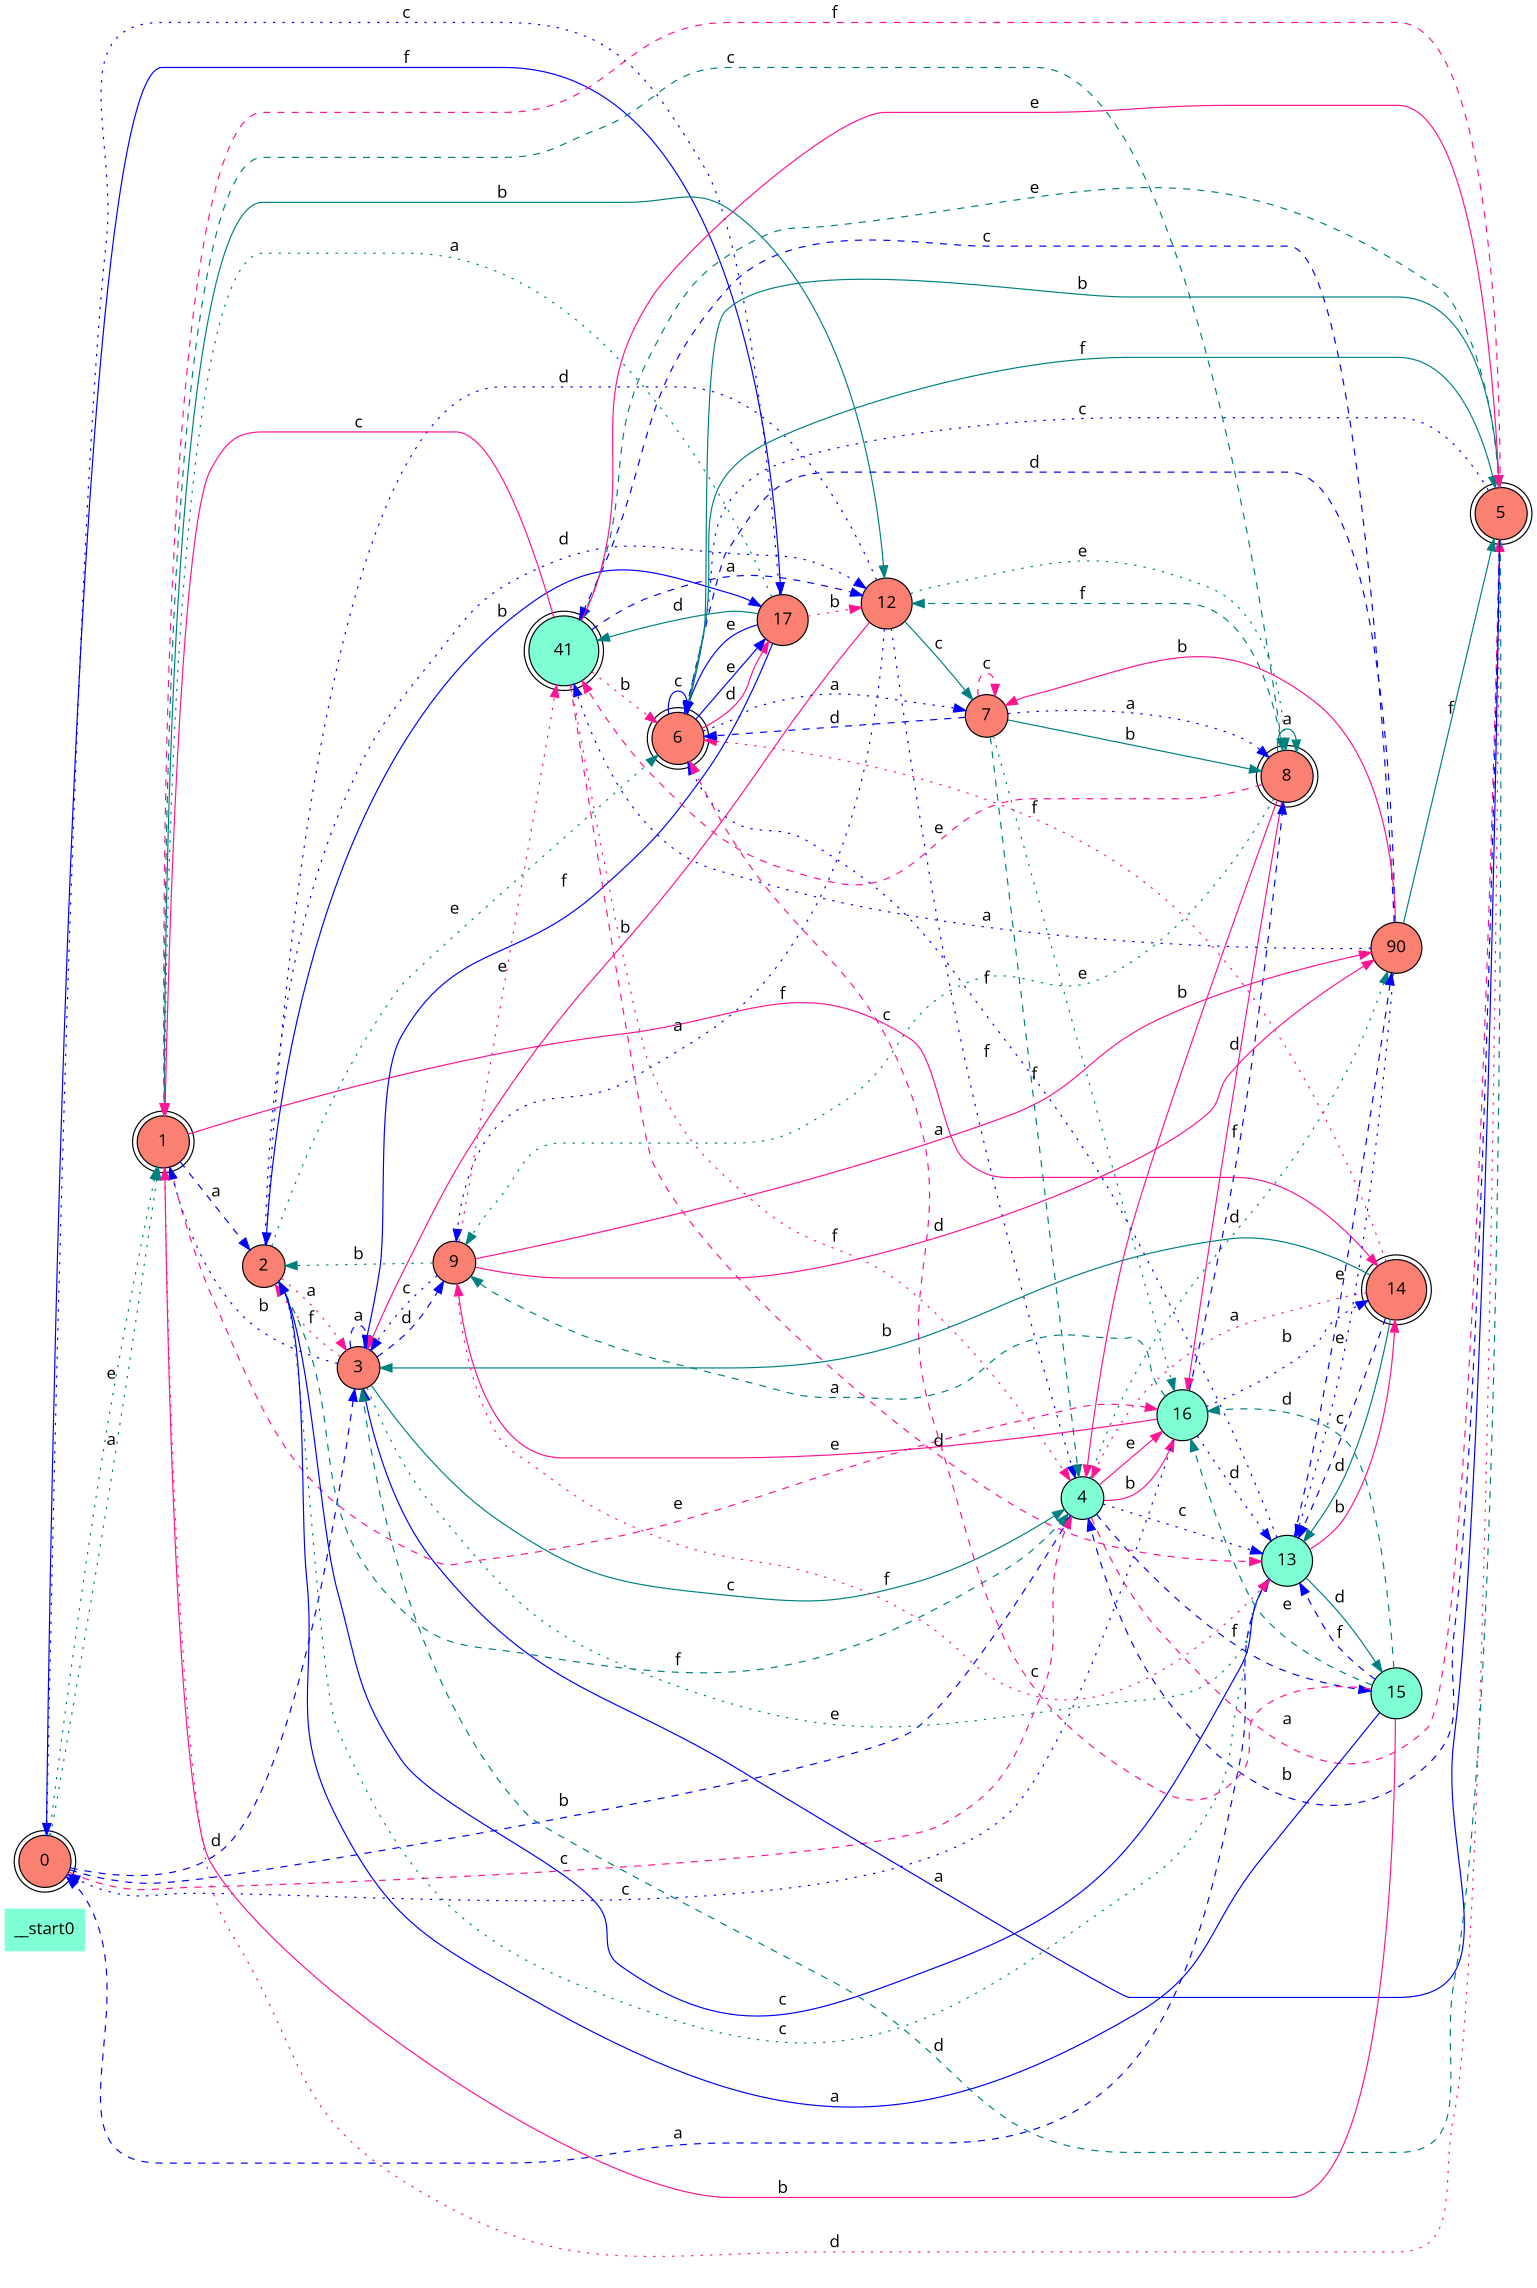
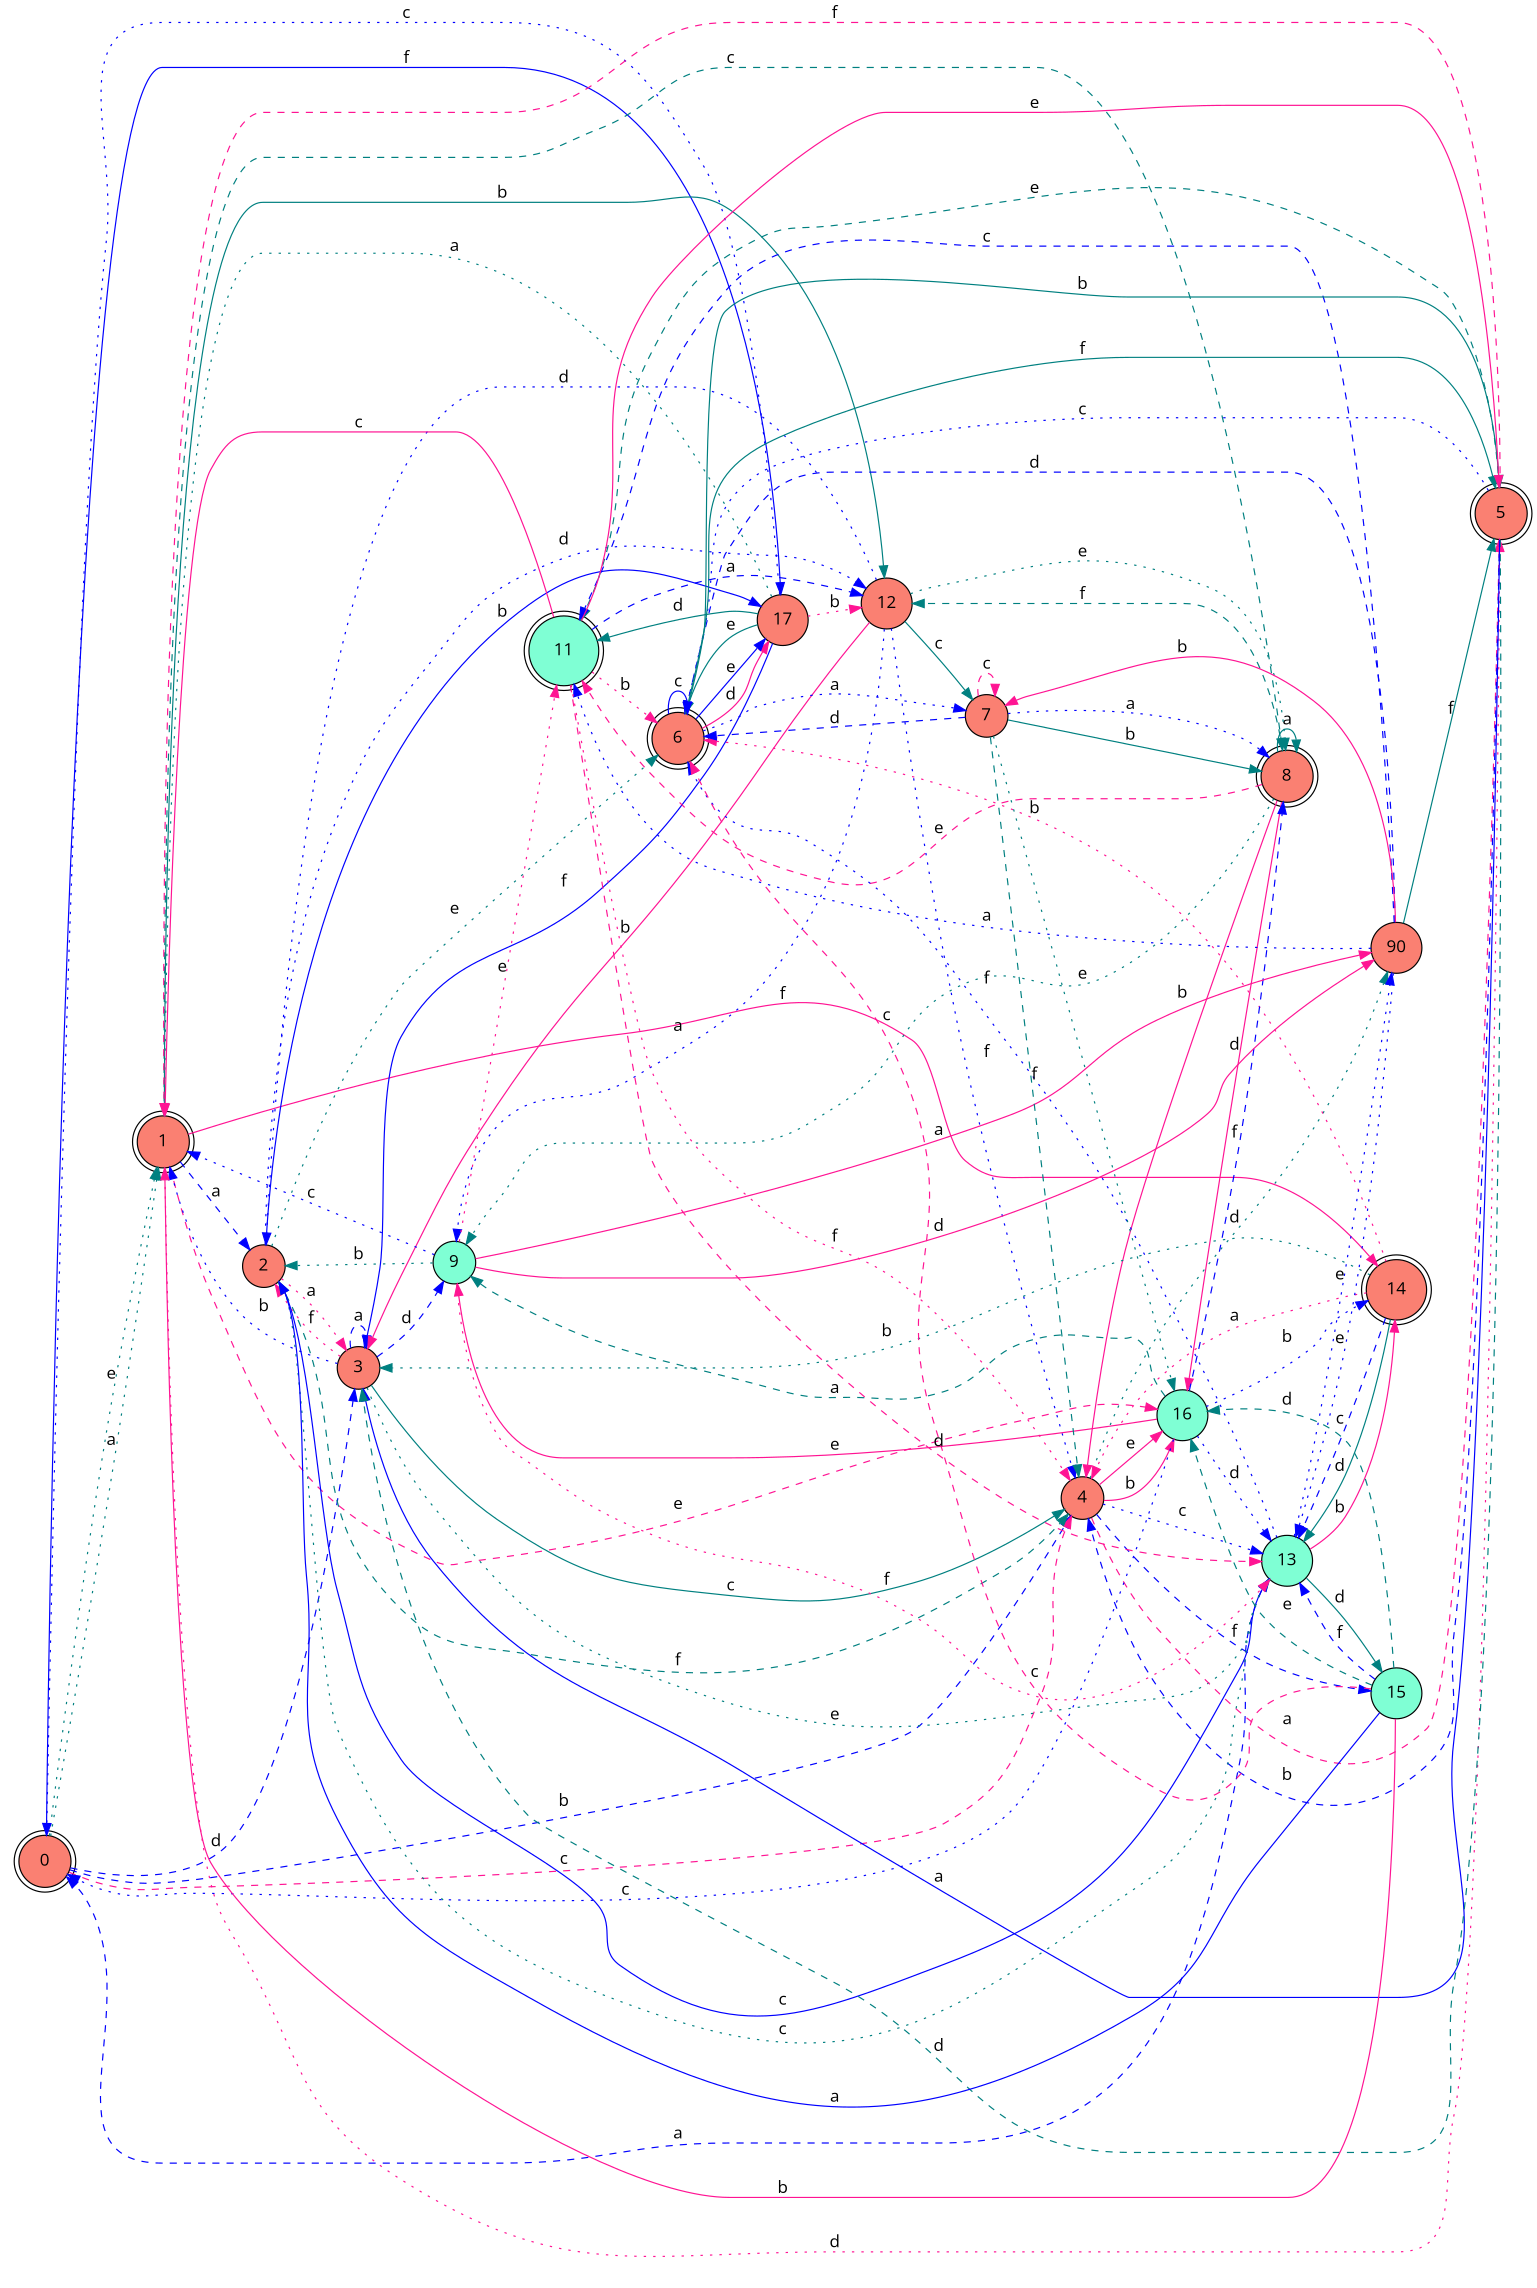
(564, 651) -> (564, 651)
(714, 654) -> (714, 654)
(1035, 809) -> (1035, 809)
(454, 1263) -> (454, 1263)
(1344, 1275) -> (1344, 1275)
(405, 1306) -> (316, 1205)
(892, 1346) -> (892, 1346)
(1083, 1498) -> (1083, 1498)
(45, 1930) -> none
